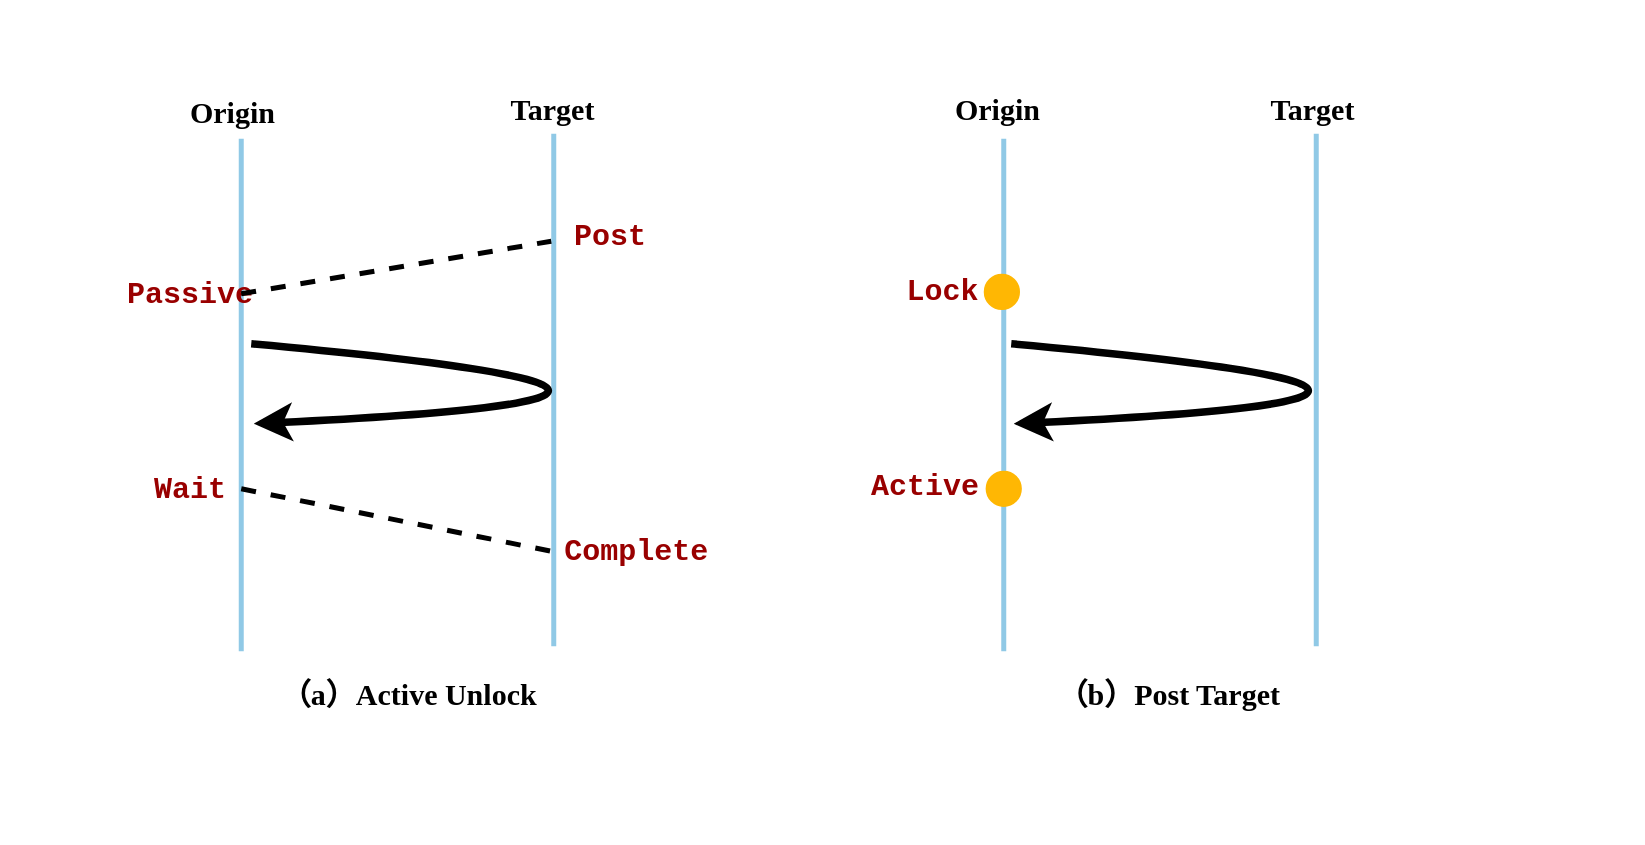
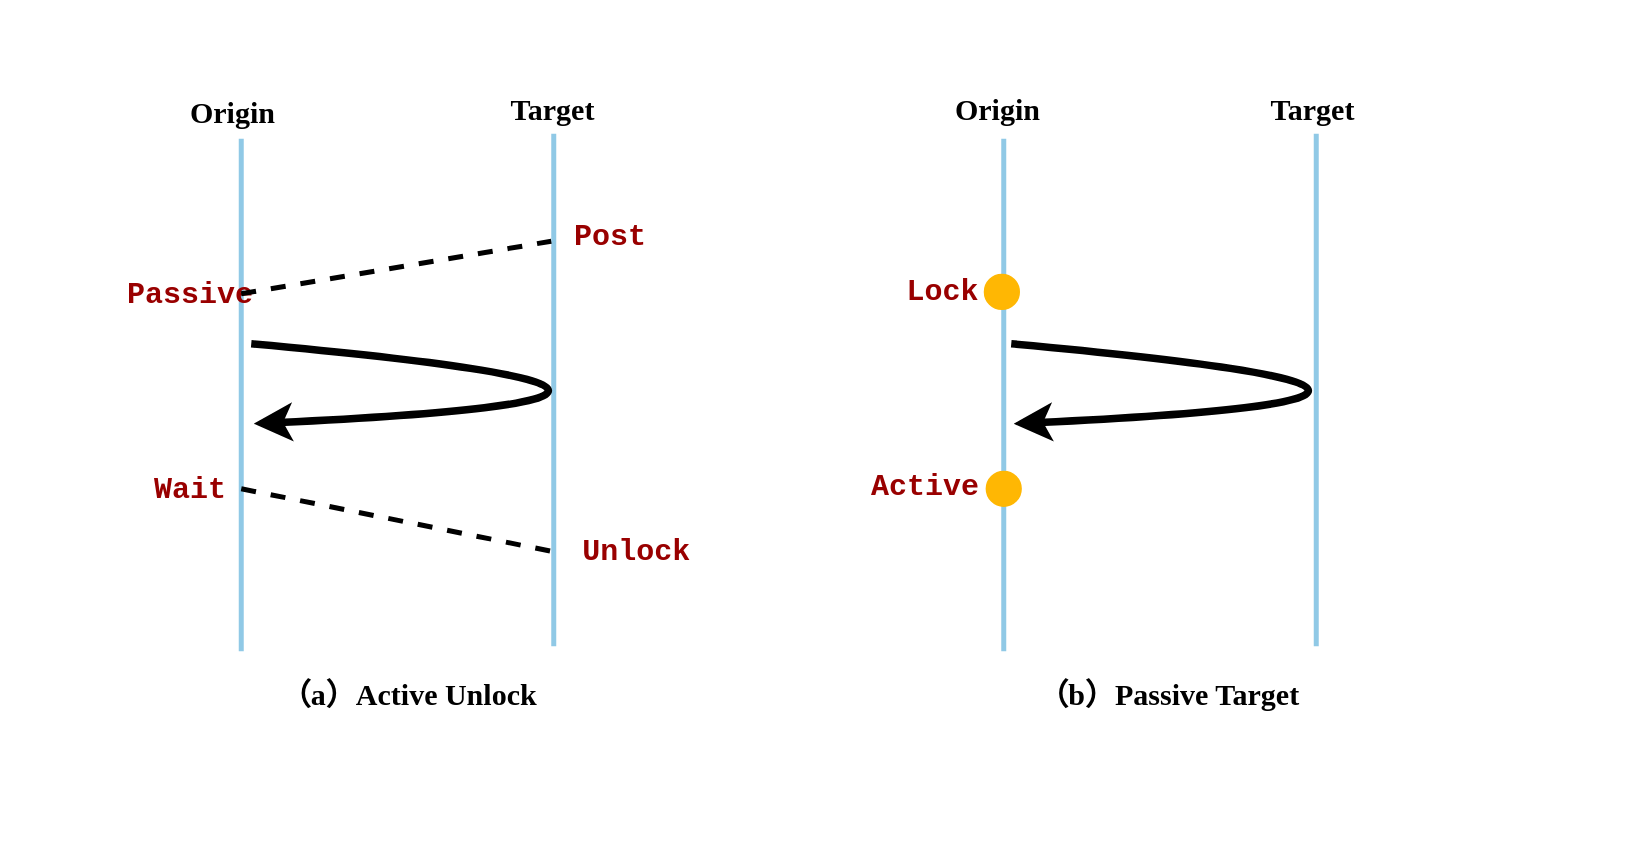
(638, 554) -> (638, 554)
(1170, 696) -> (1170, 696)
